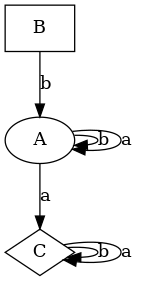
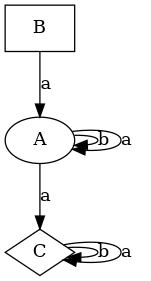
(46, 84) -> (46, 84)
